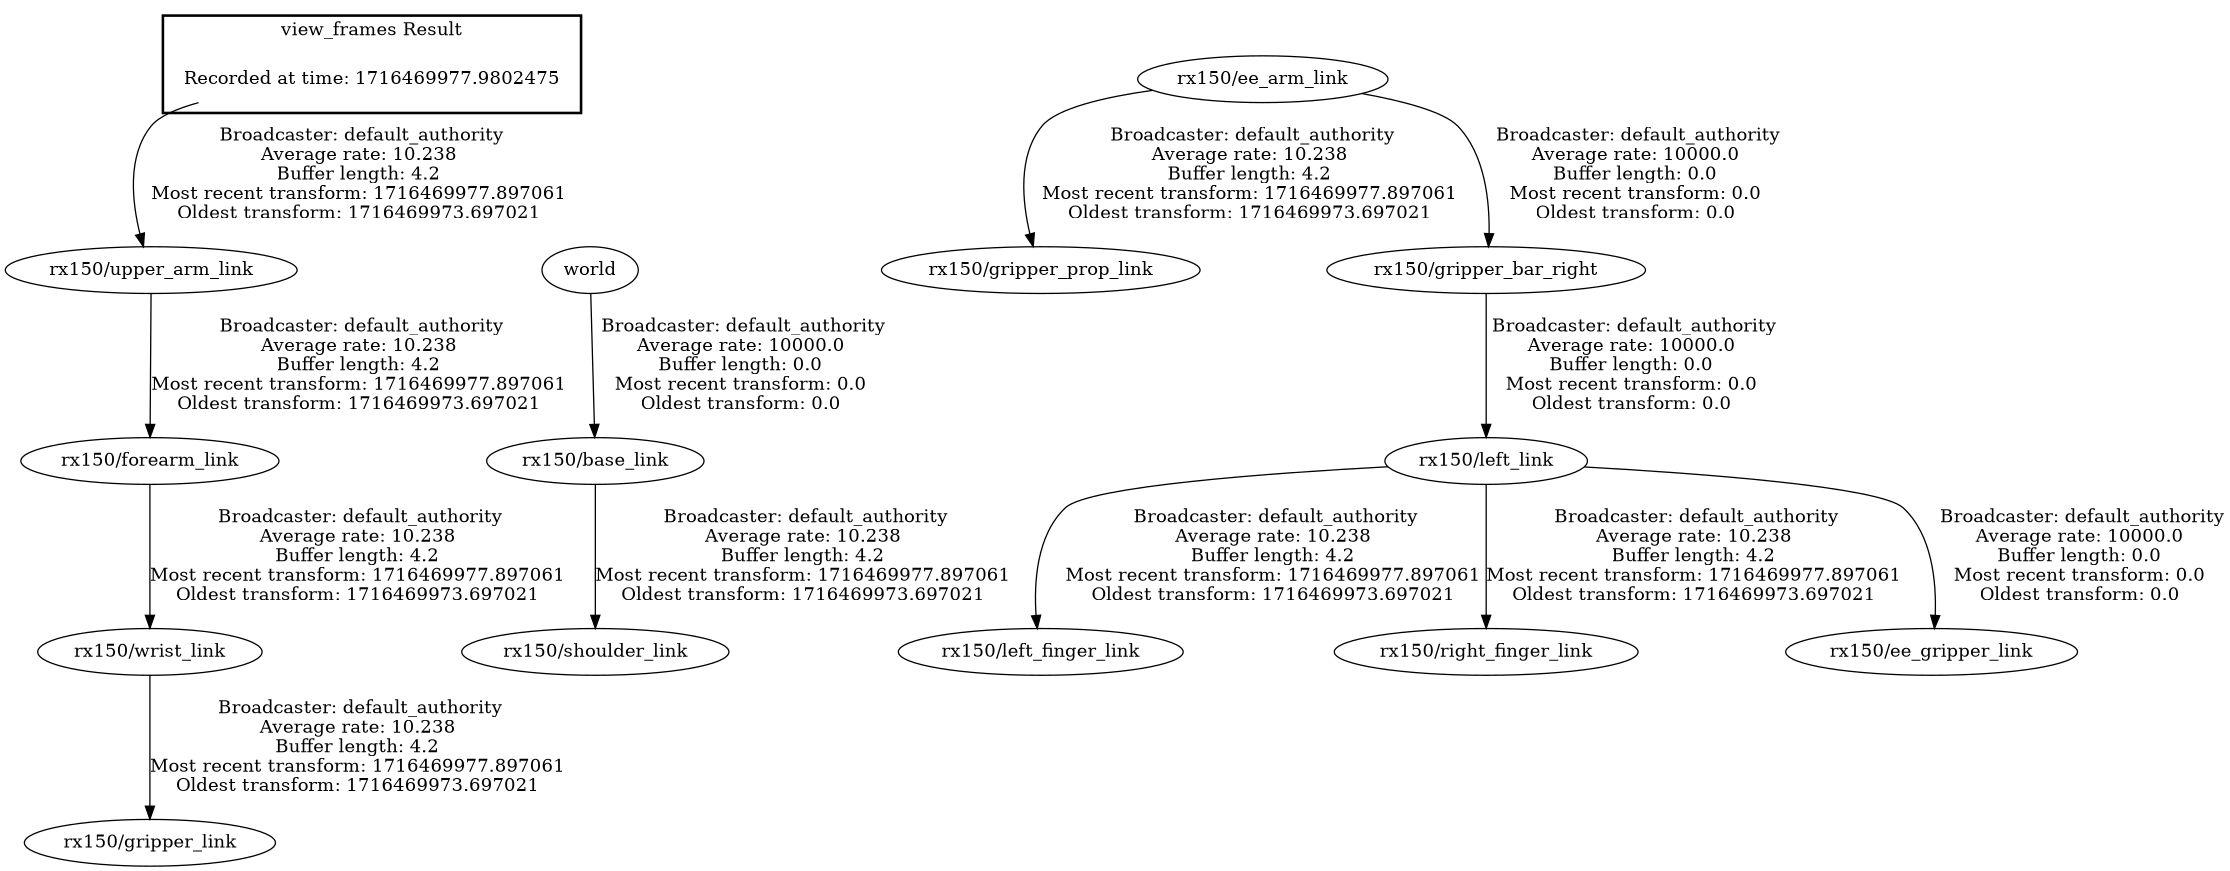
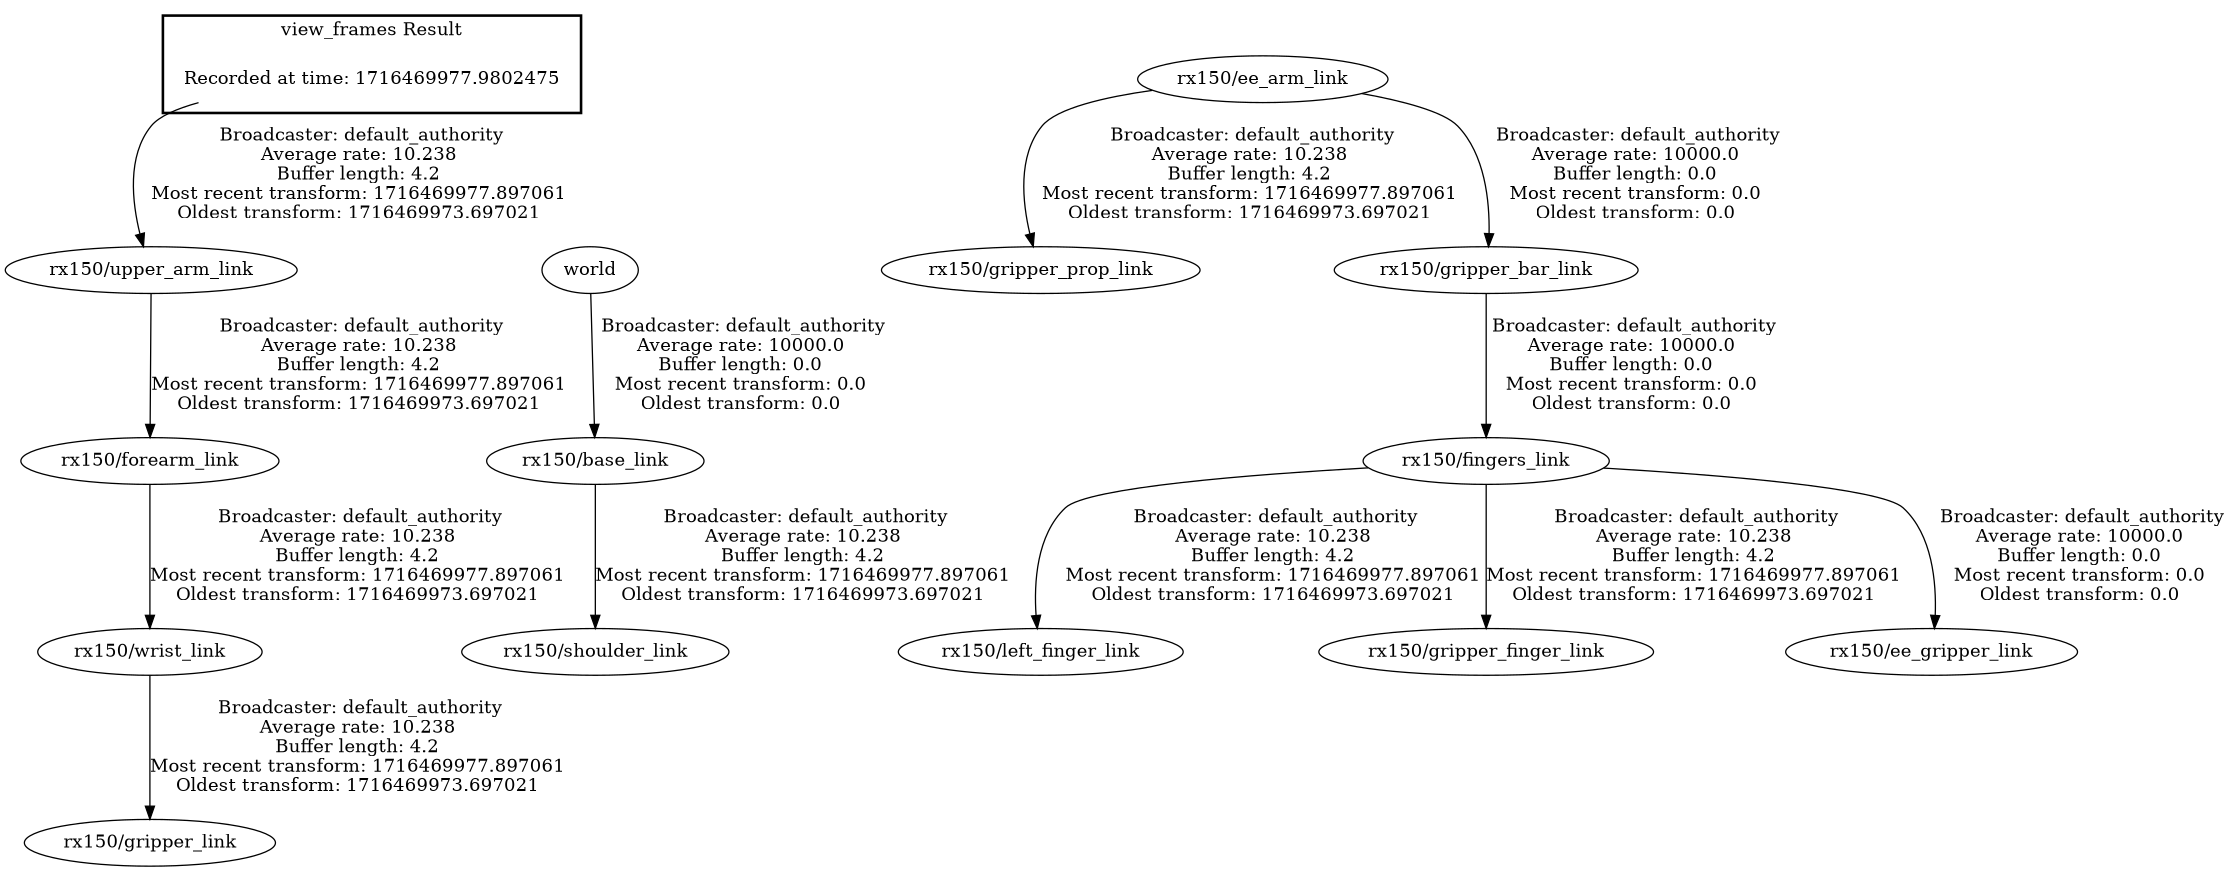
(1486, 270) -> (1486, 270)
(1486, 461) -> (1486, 461)
(1486, 652) -> (1486, 652)
